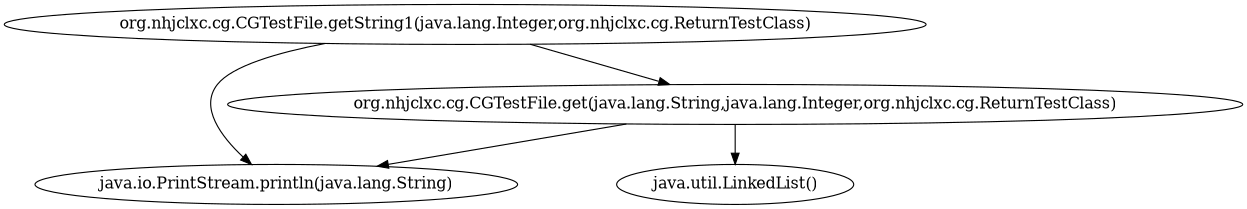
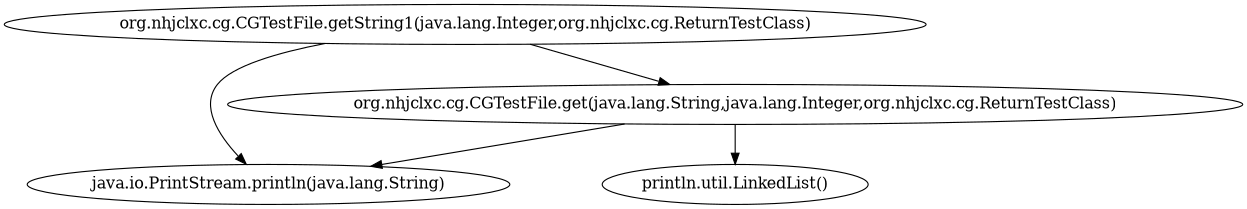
(735, 184) -> (735, 184)
